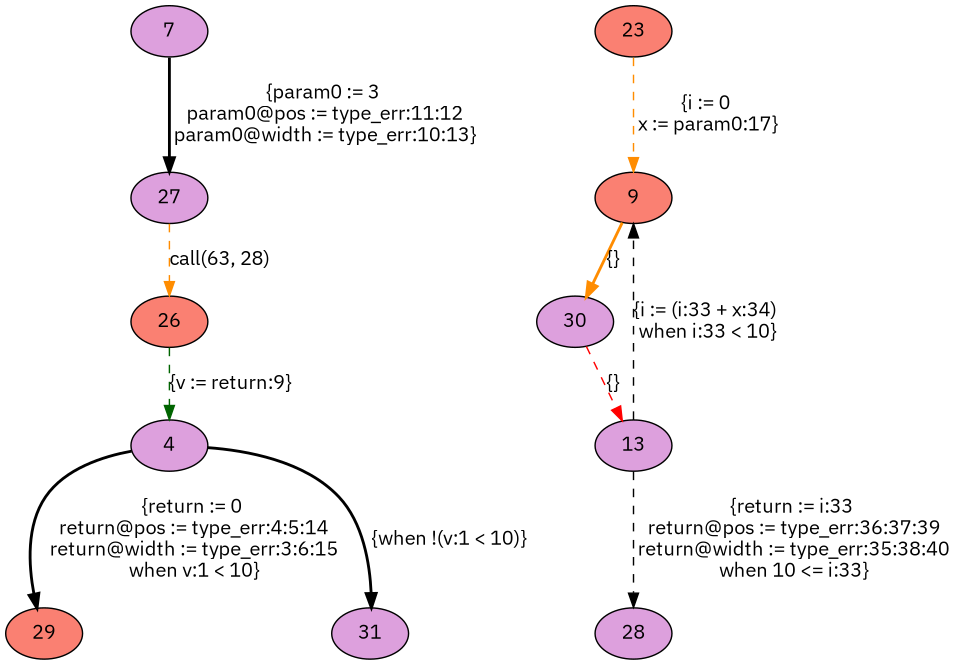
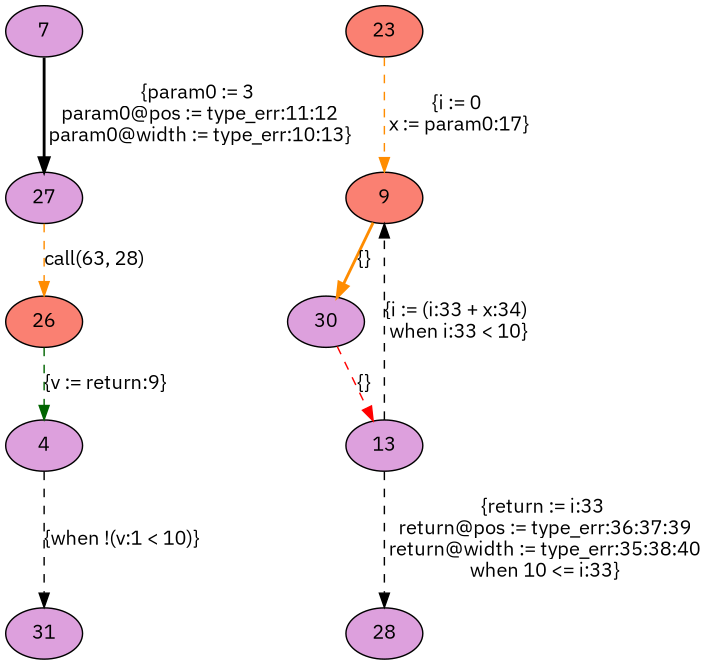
(324, 484) -> (44, 532)
(44, 634) -> none
